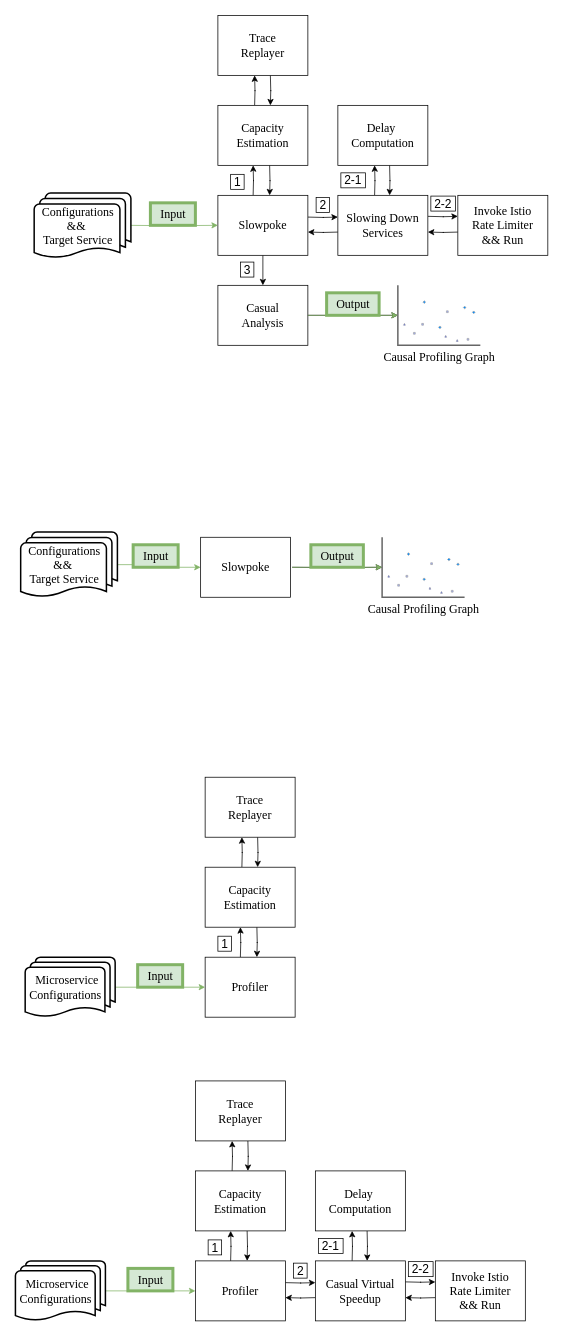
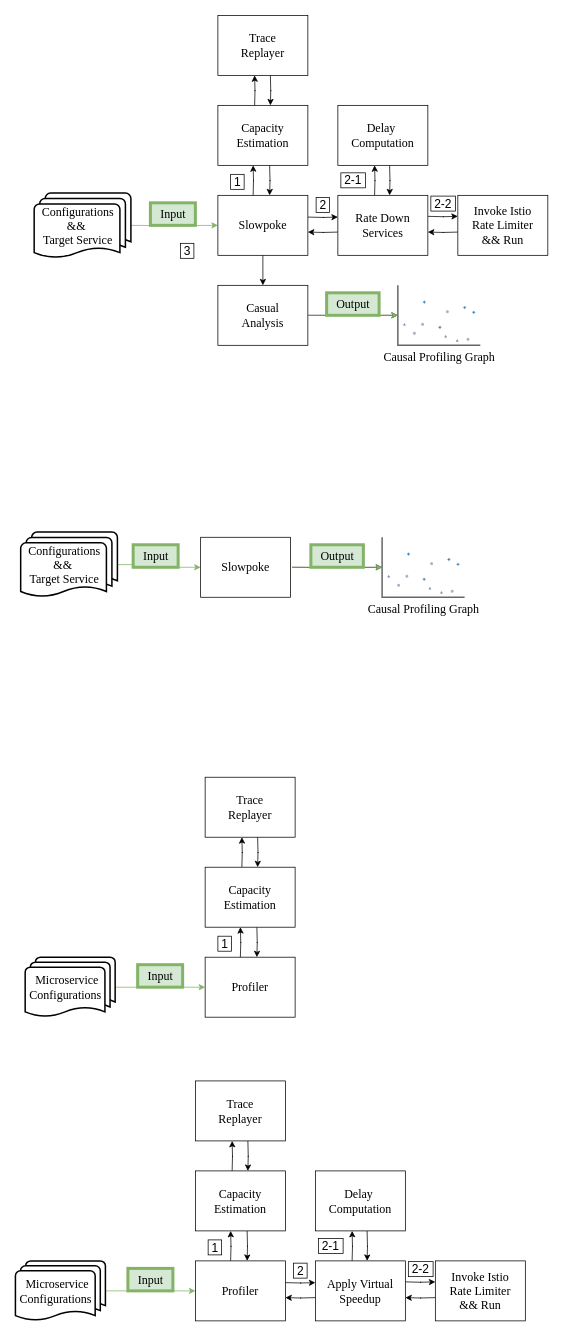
(383, 225) -> (383, 225)
(247, 269) -> (187, 251)
(360, 1291) -> (360, 1291)
